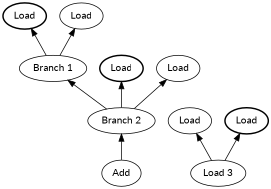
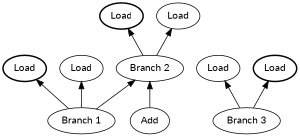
(90, 97) -> (113, 97)
(218, 173) -> (247, 121)
